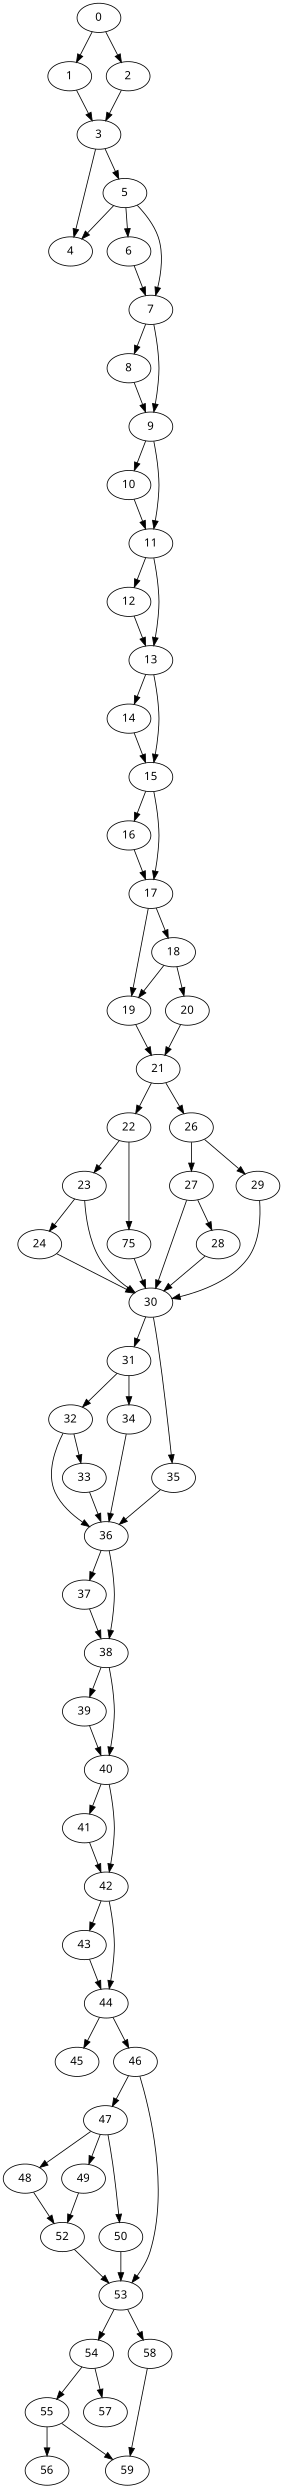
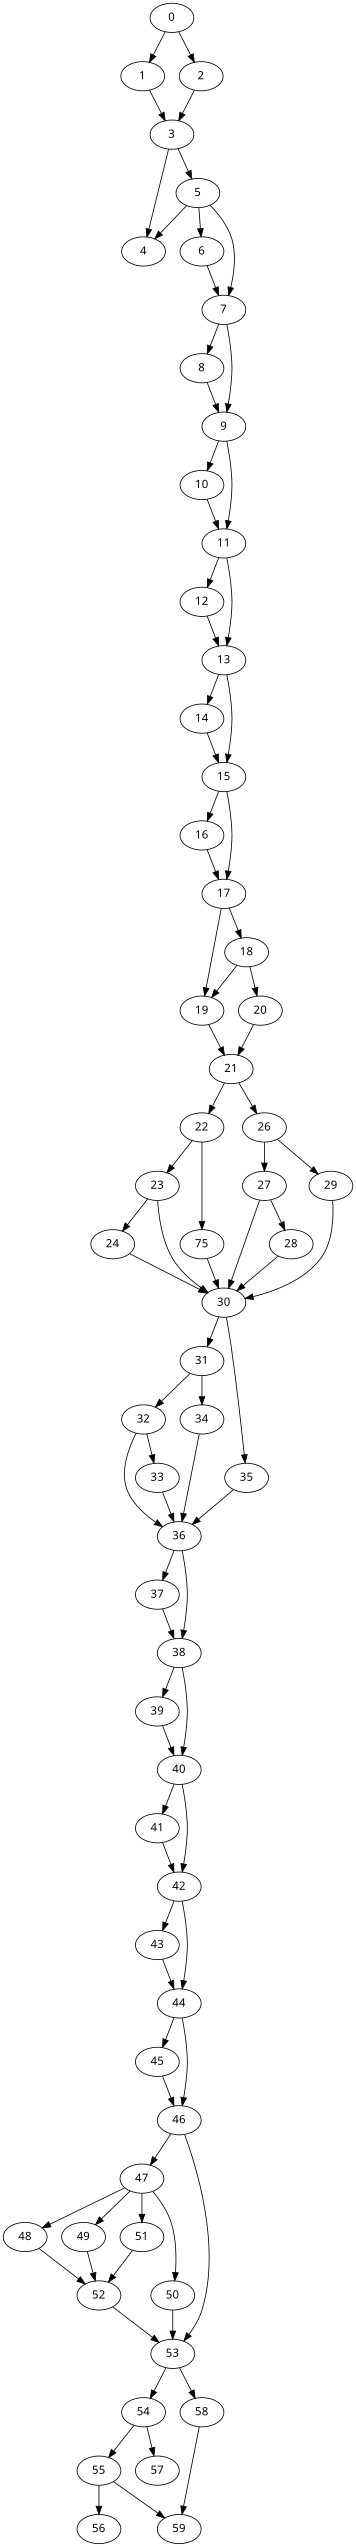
none -> (167, 2087)
none -> (142, 2237)
